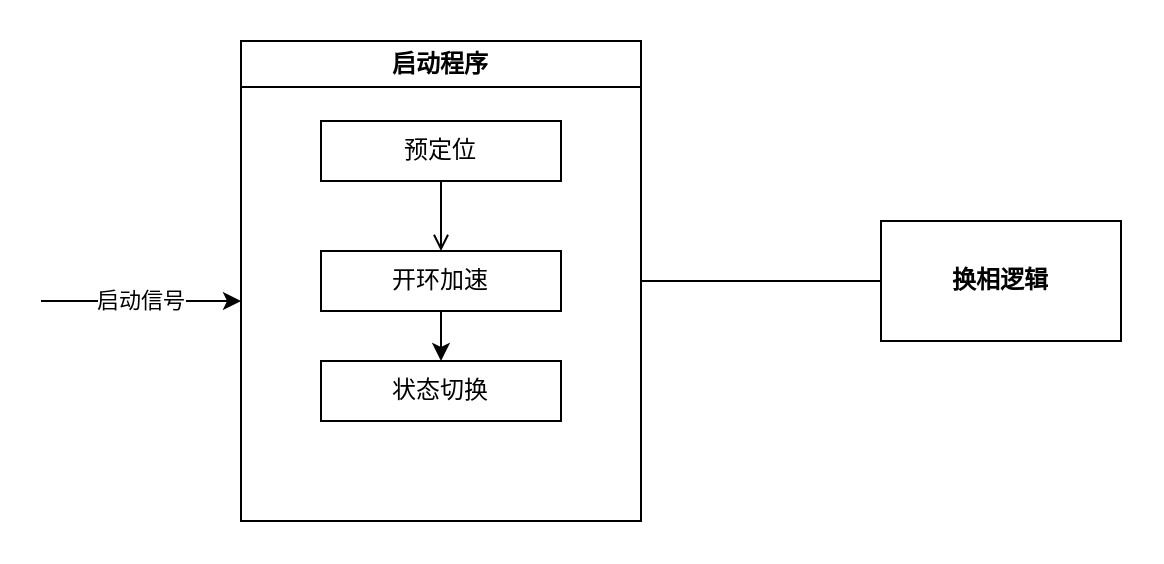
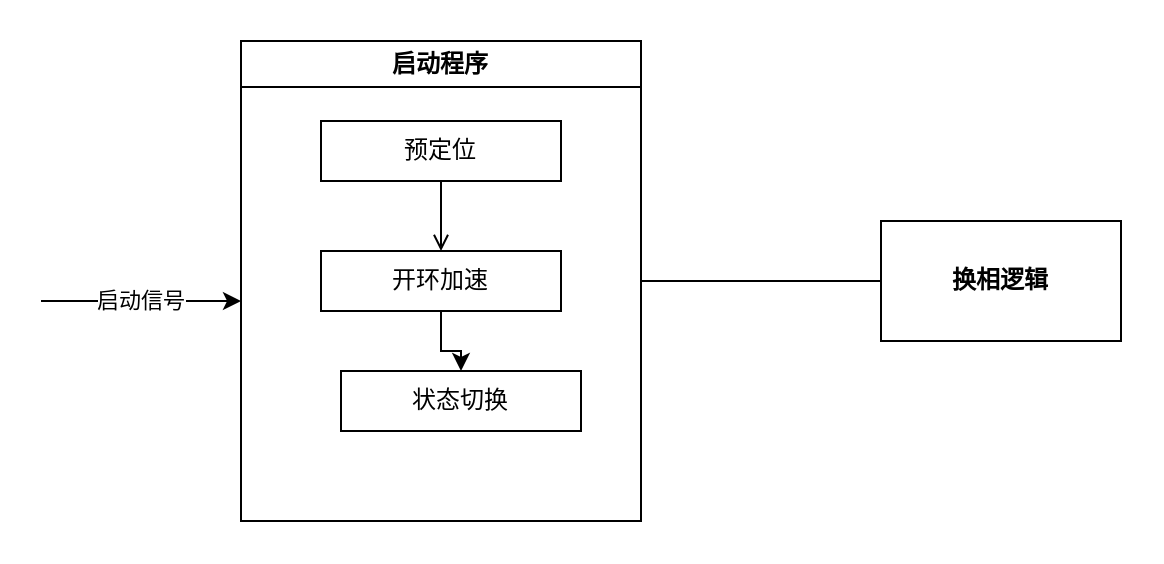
(441, 391) -> (461, 401)
